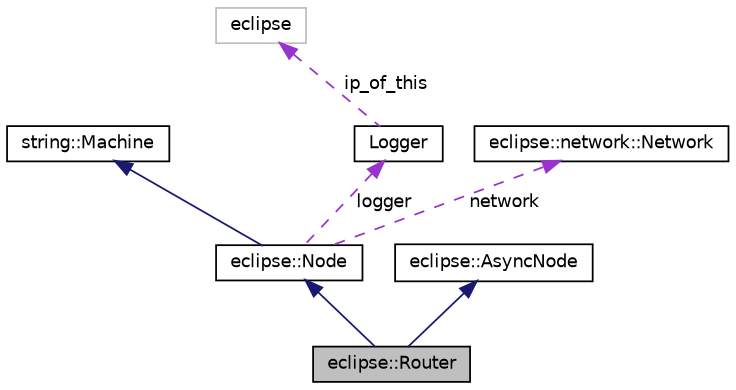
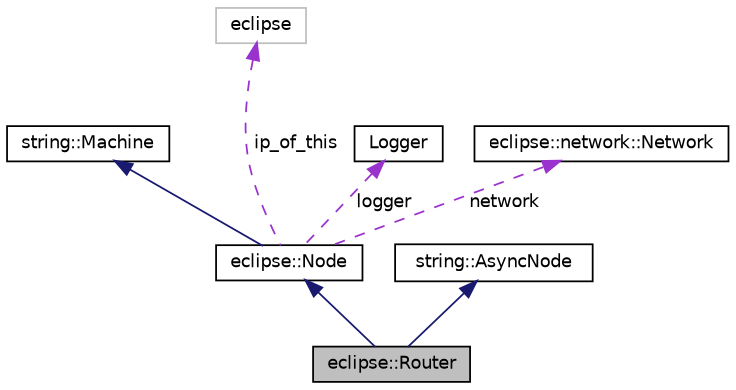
(337, 91) -> (248, 155)
(494, 263) -> (494, 263)
